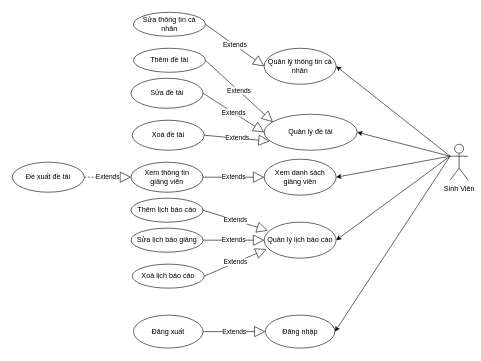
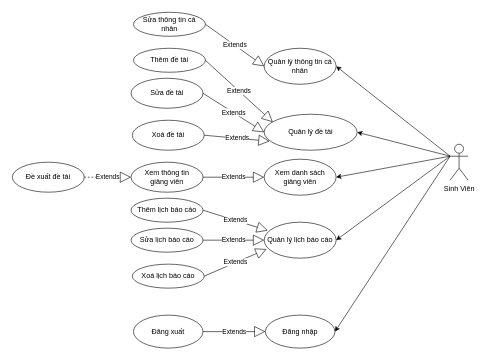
(167, 240) -> (167, 240)
